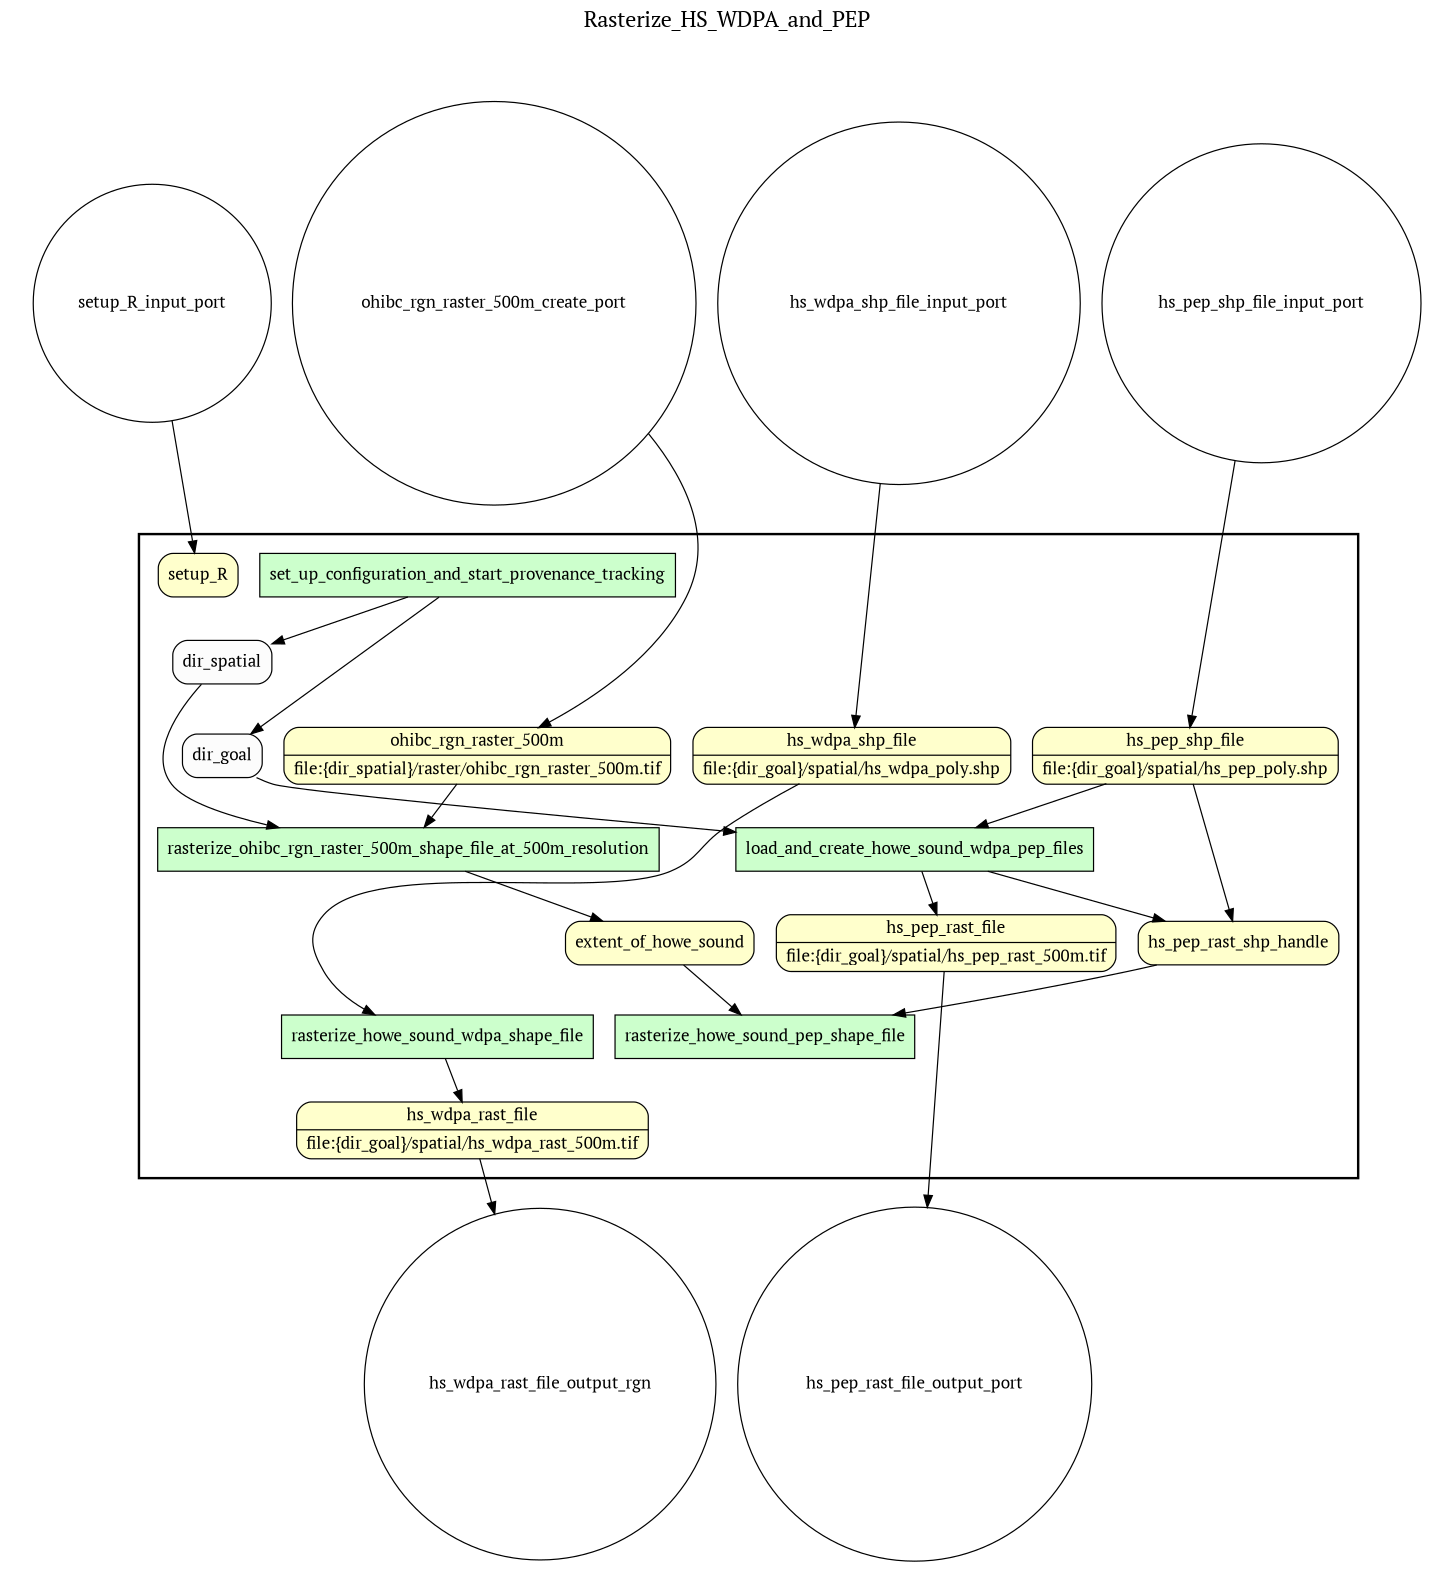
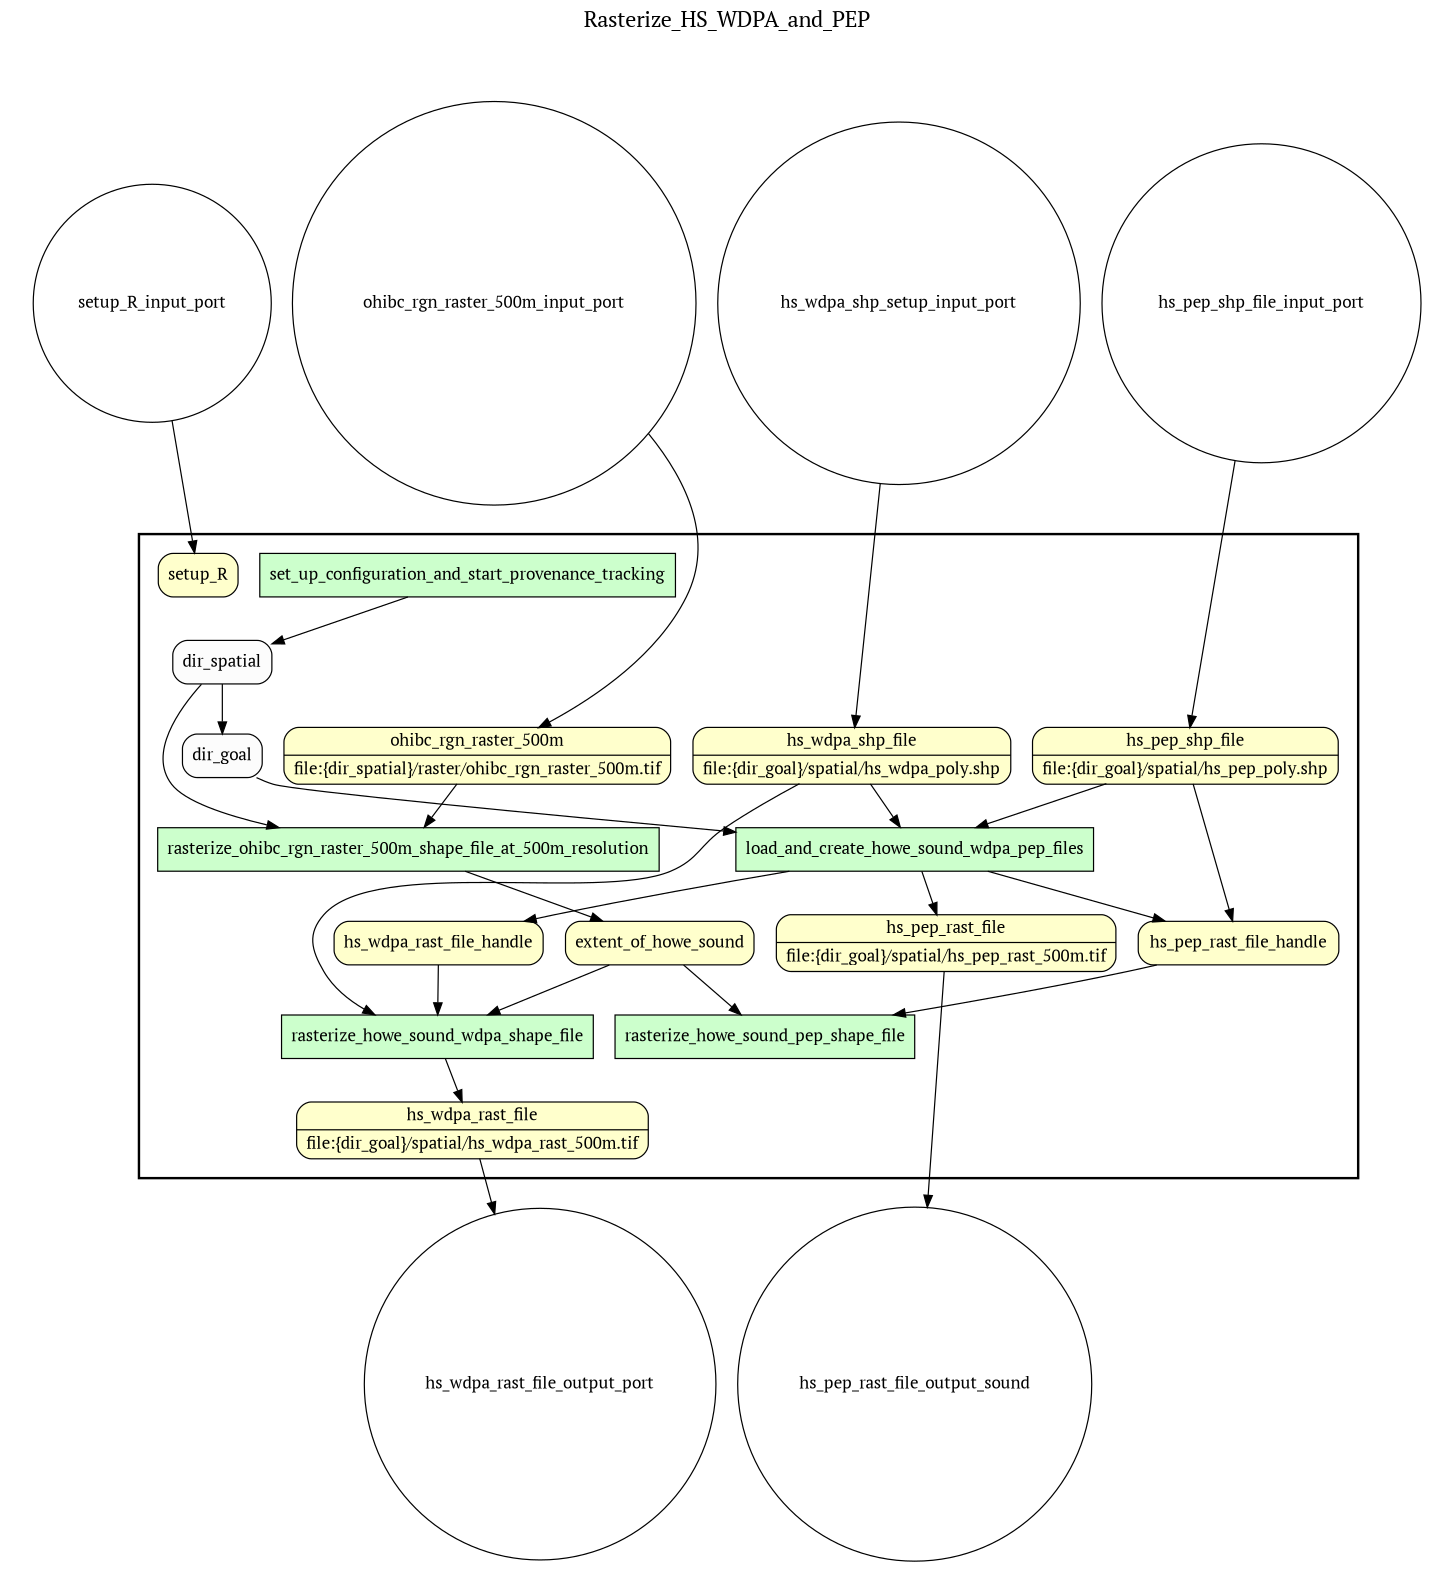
(494, 303) -> (494, 303)
(899, 303) -> (899, 303)
(350, 662) -> (222, 703)
none -> (882, 800)
none -> (439, 943)
(1239, 943) -> (1239, 943)
none -> (554, 988)
(540, 1384) -> (540, 1384)
(915, 1384) -> (915, 1384)
